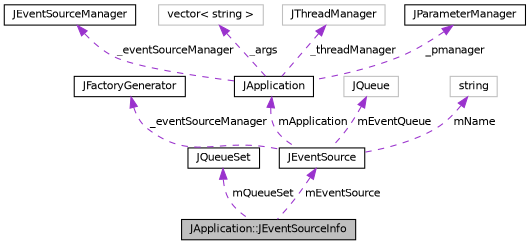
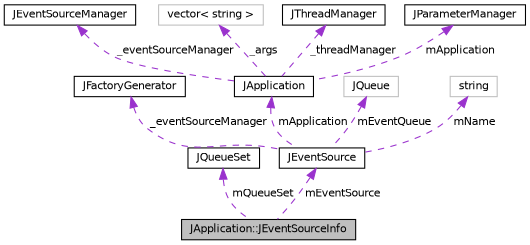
(334, 15) -> (334, 15)
(453, 51) -> (459, 51)
